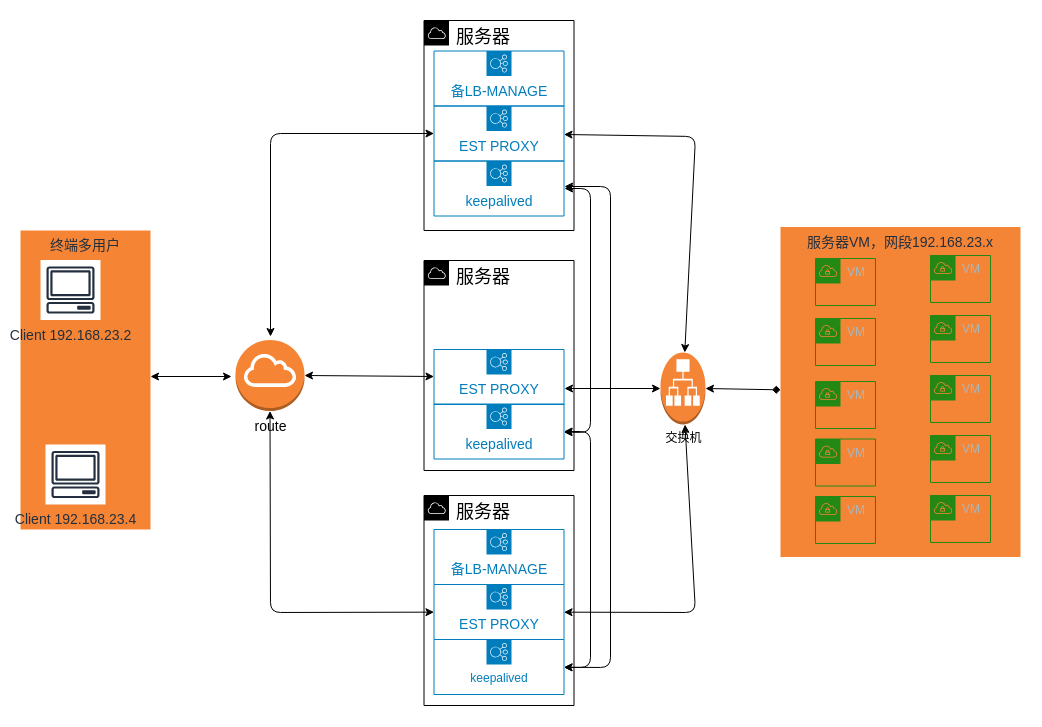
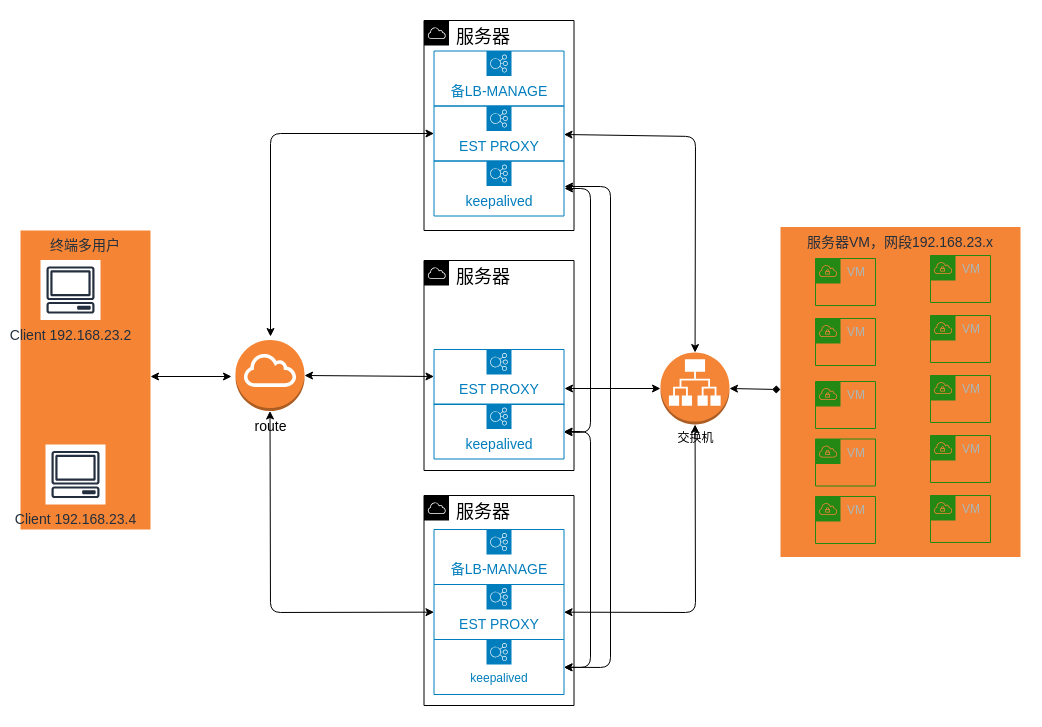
(683, 389) -> (695, 389)
